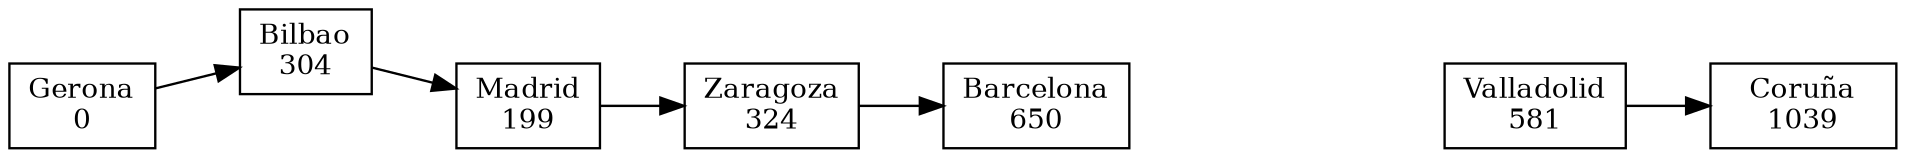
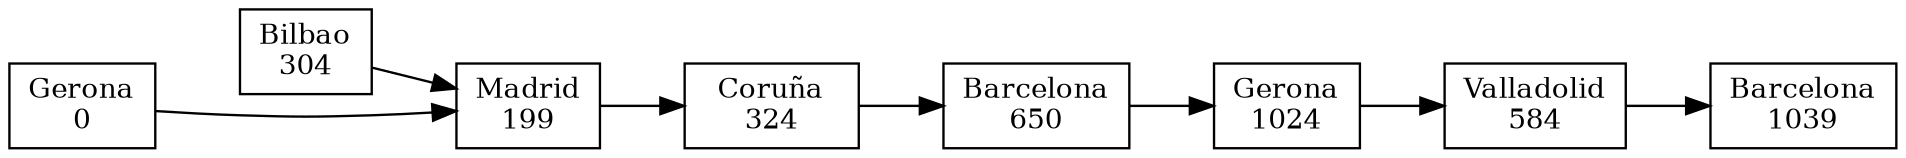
(186, 81) -> (294, 117)
(772, 106) -> (772, 106)
none -> (1287, 106)
(1535, 106) -> (1535, 106)
(1803, 106) -> (1803, 106)
